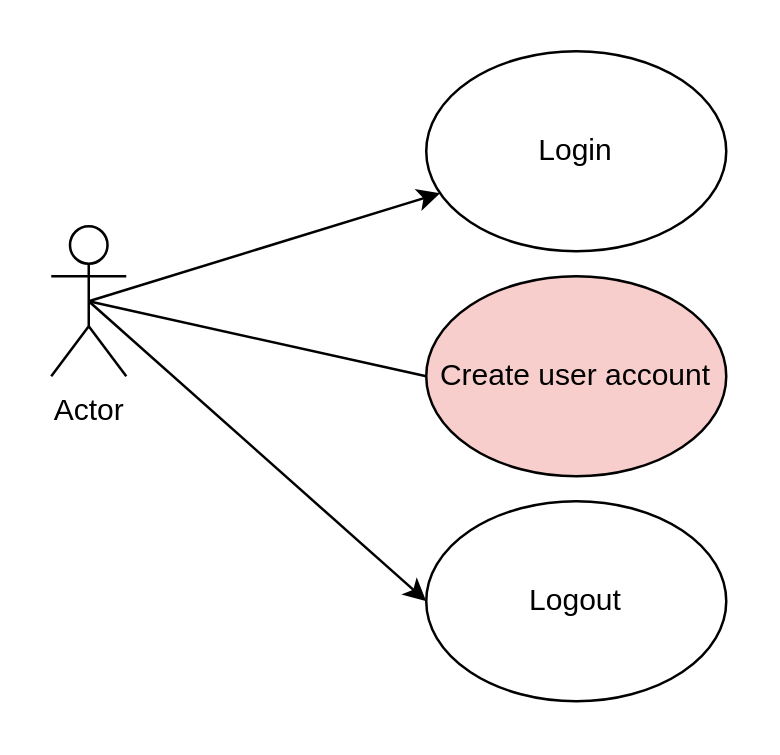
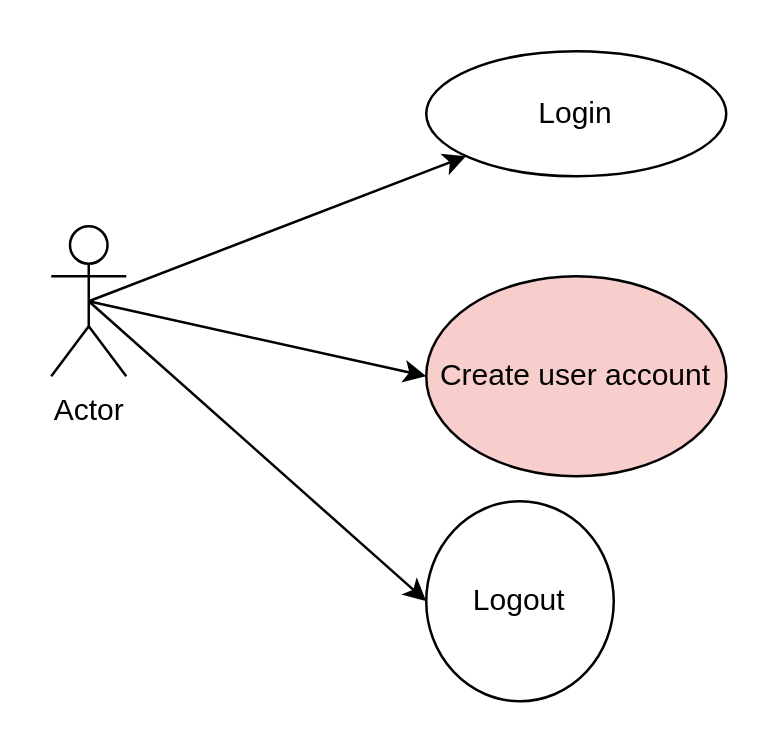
(576, 151) -> (576, 114)
(415, 374) -> (408, 372)
(576, 601) -> (520, 601)
